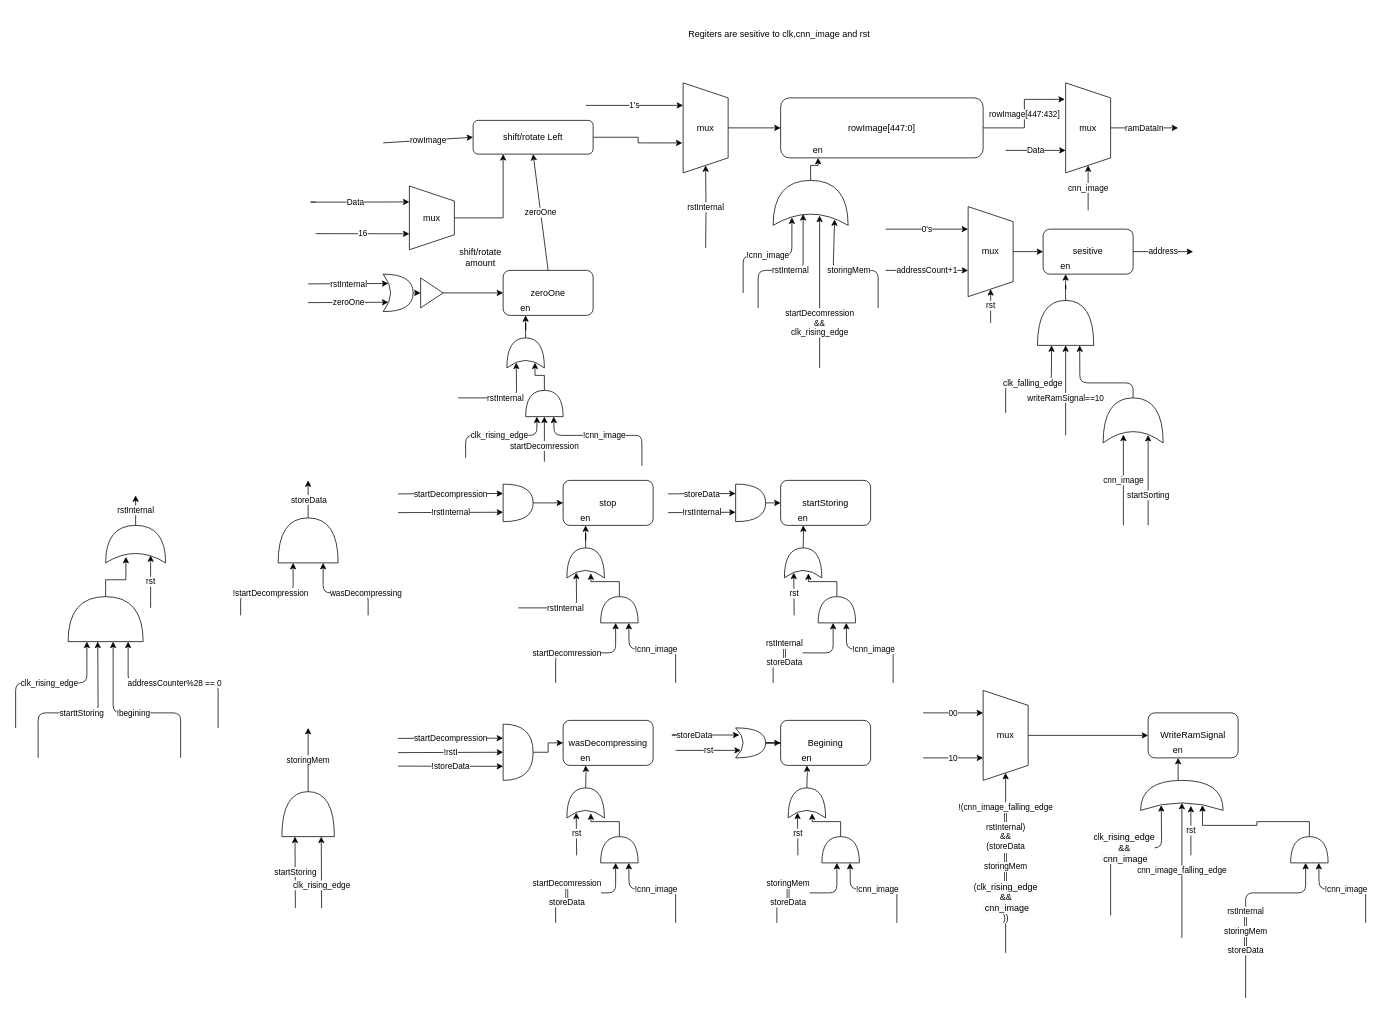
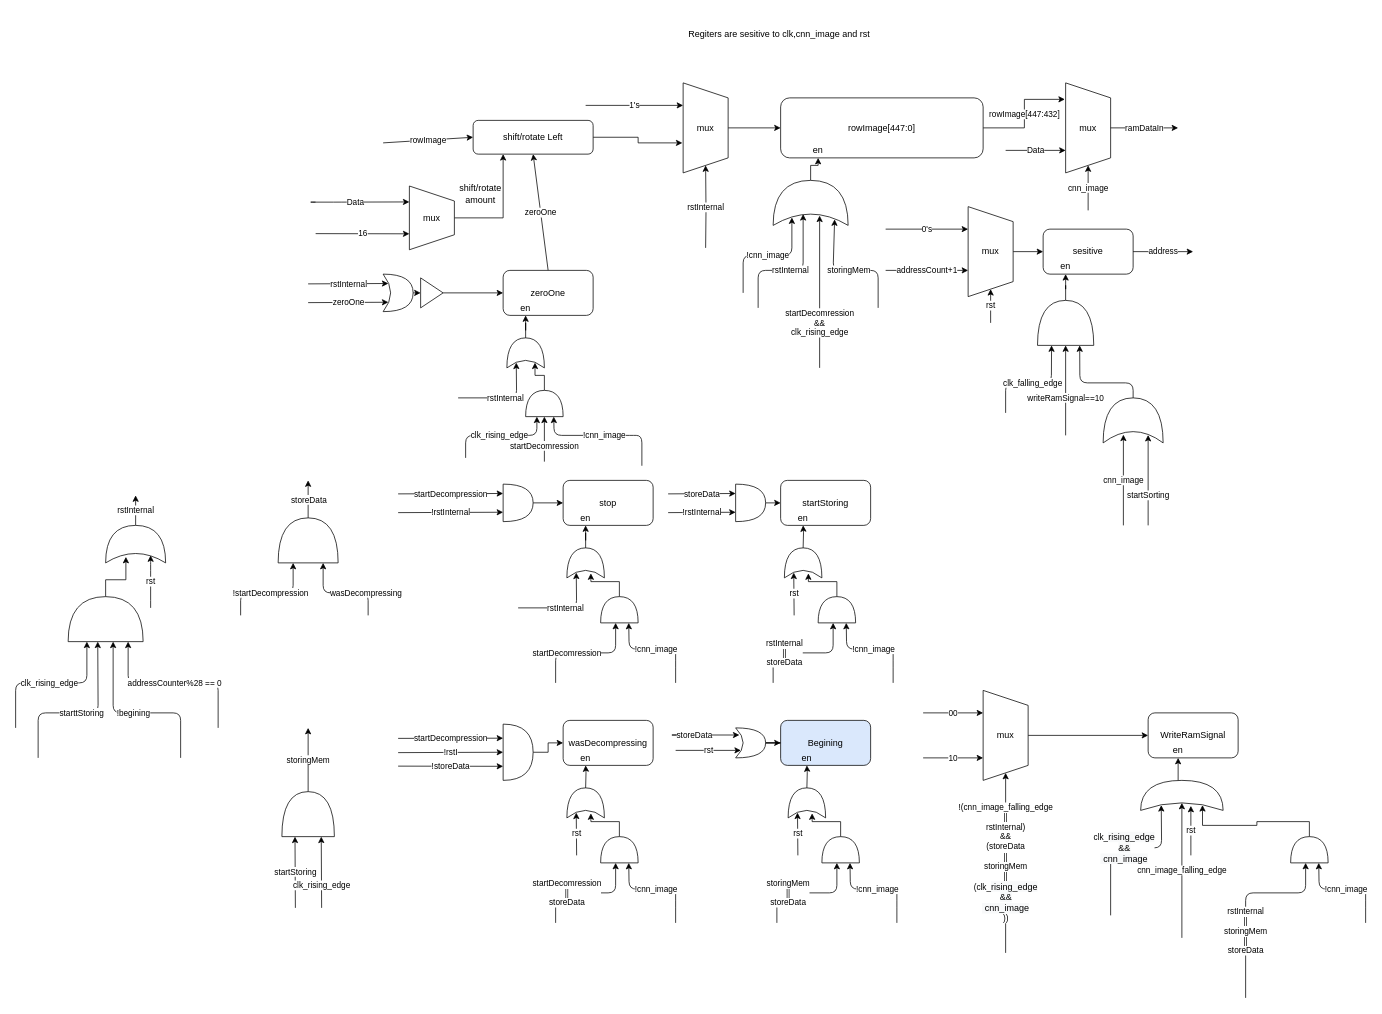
(480, 257) -> (480, 194)
(825, 743) -> (825, 743)
